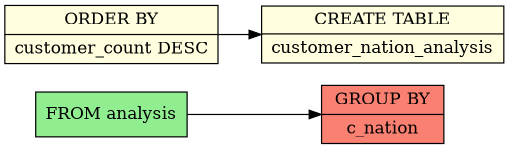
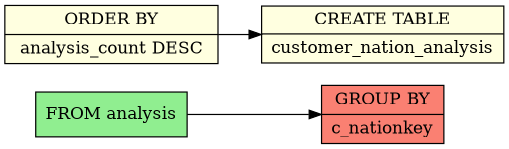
(111, 48) -> (111, 48)
(383, 128) -> (383, 128)
